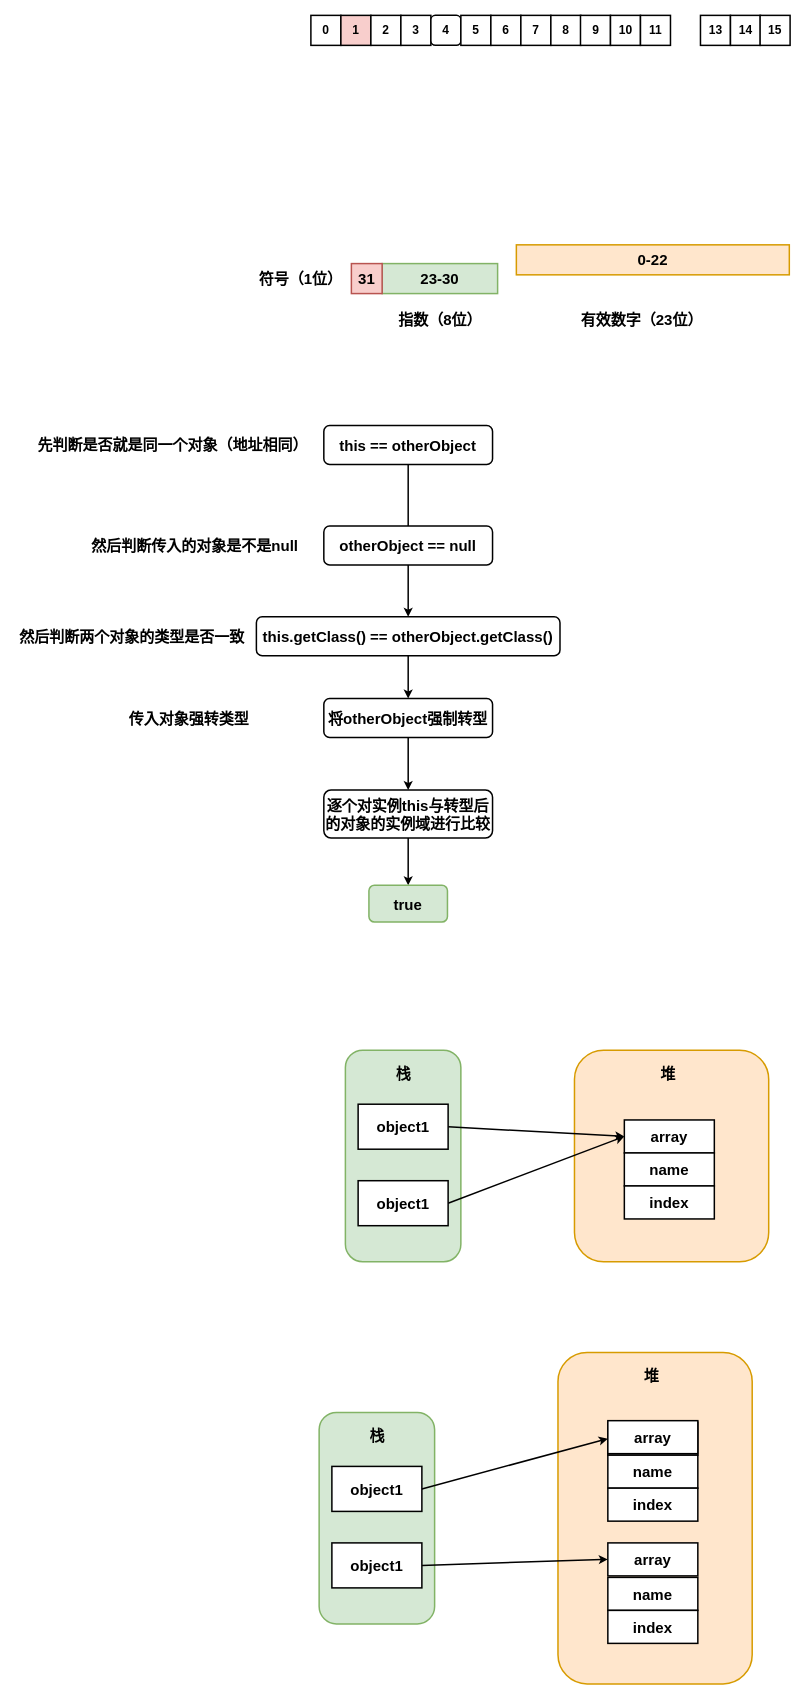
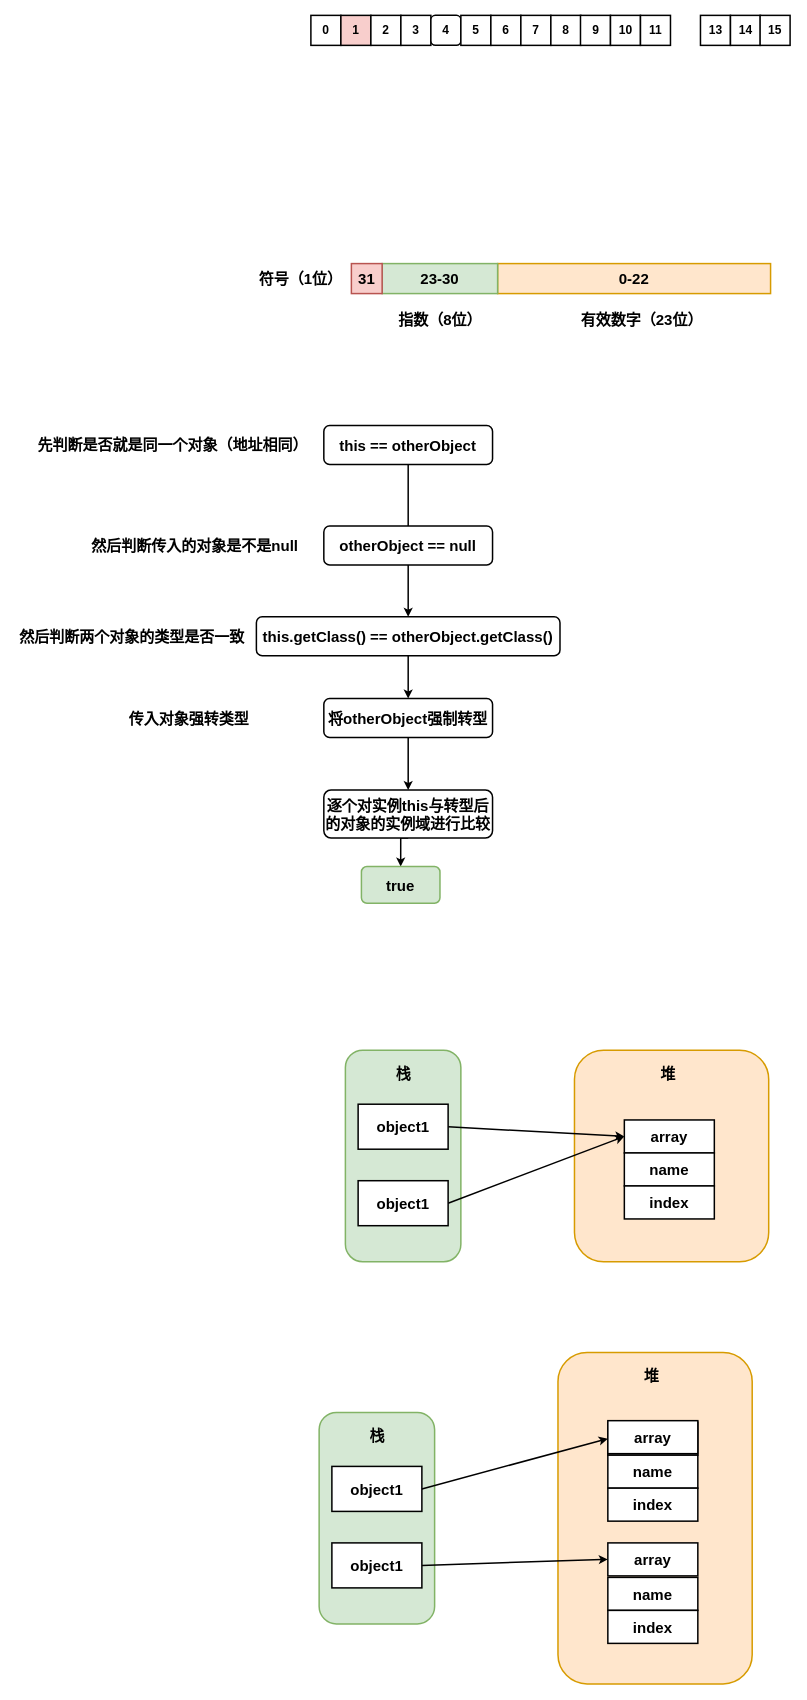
(653, 260) -> (634, 279)
(408, 904) -> (401, 885)
